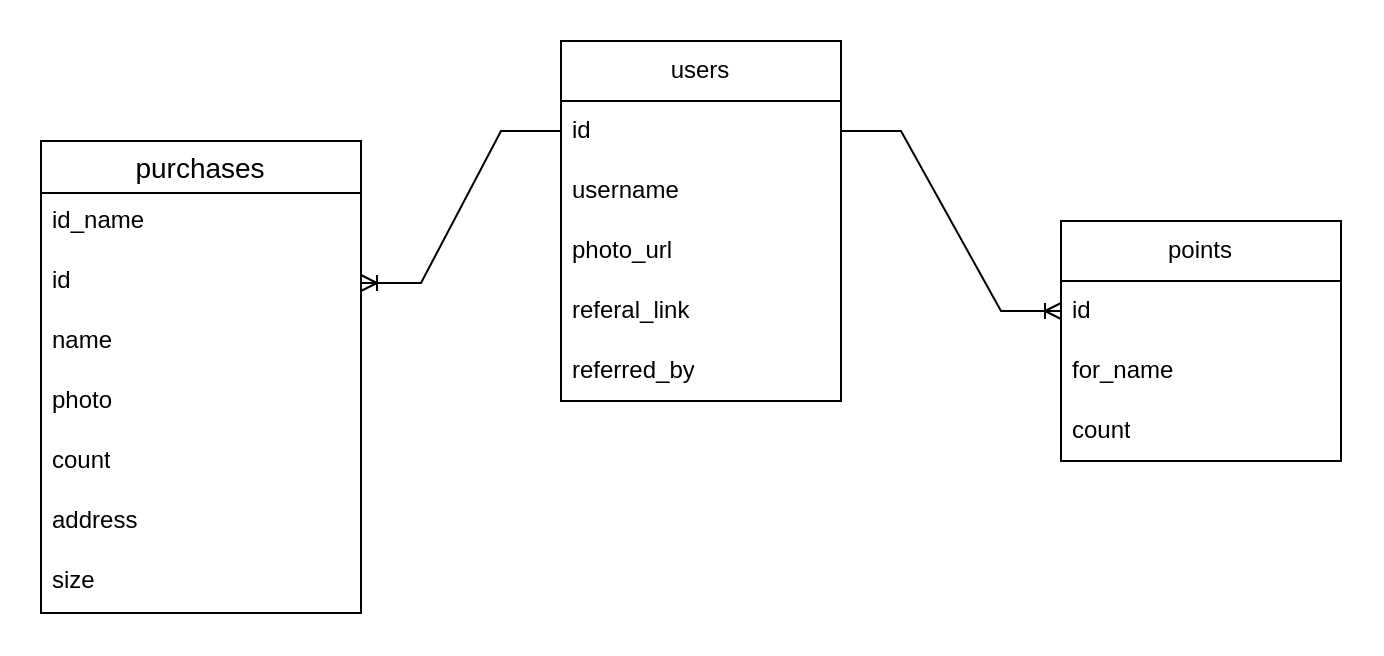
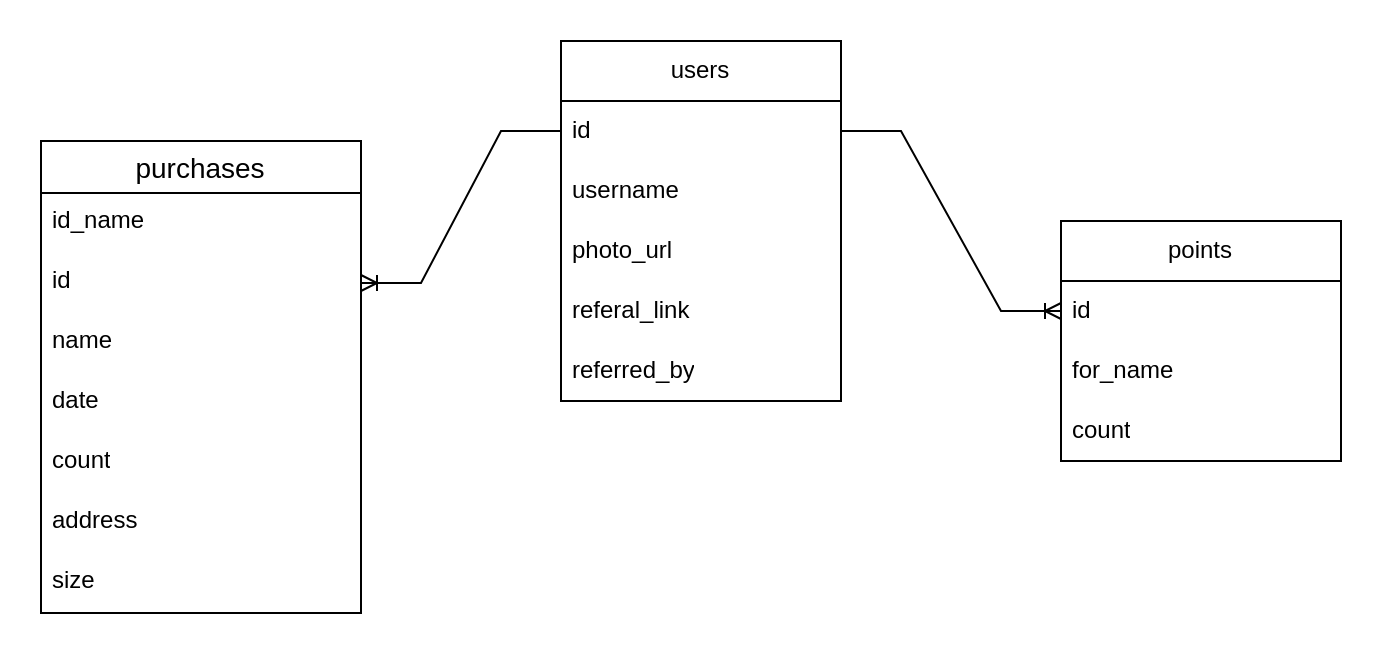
(87, 401) -> (80, 401)
